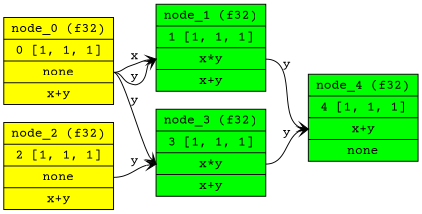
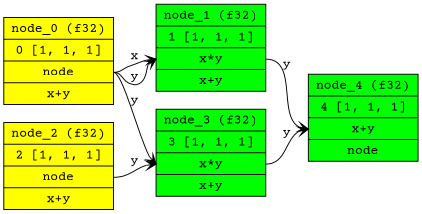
(59, 71) -> (59, 71)
(363, 150) -> (363, 150)
(59, 176) -> (59, 176)
